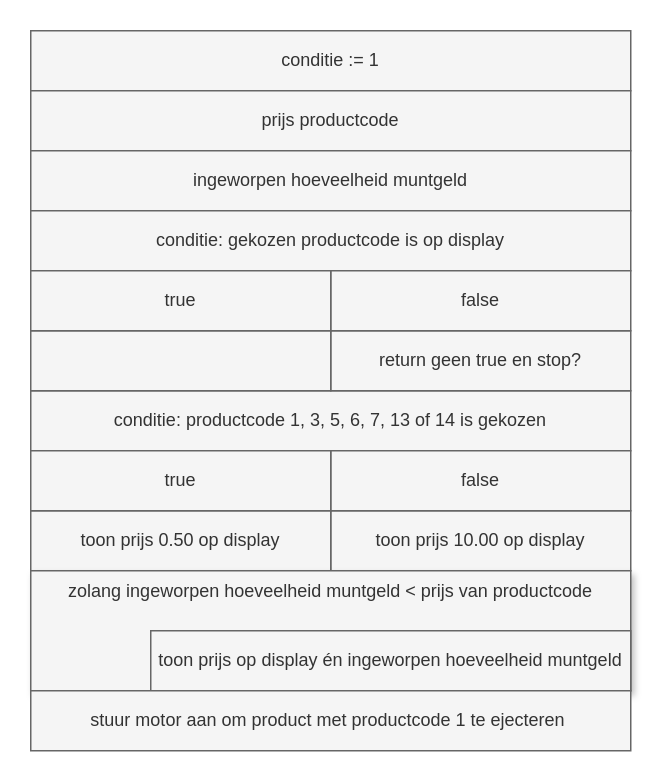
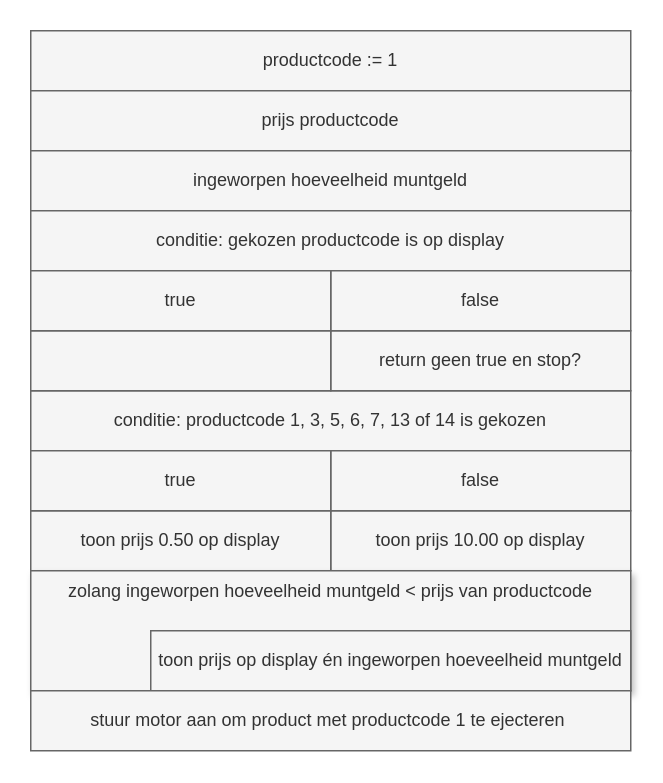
(331, 61) -> (331, 61)
